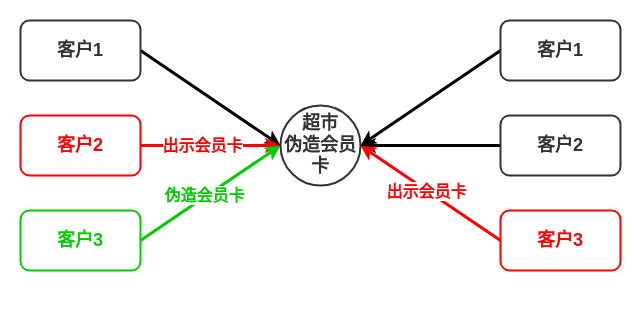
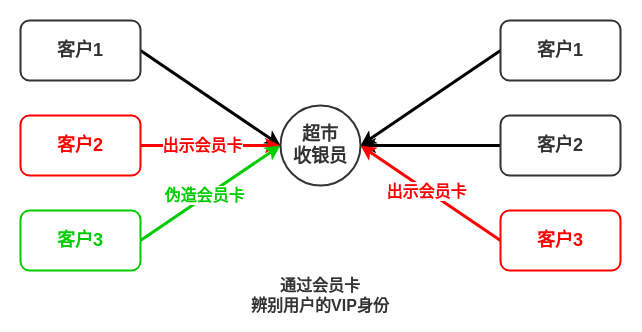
(321, 146) -> (321, 146)
none -> (321, 296)
